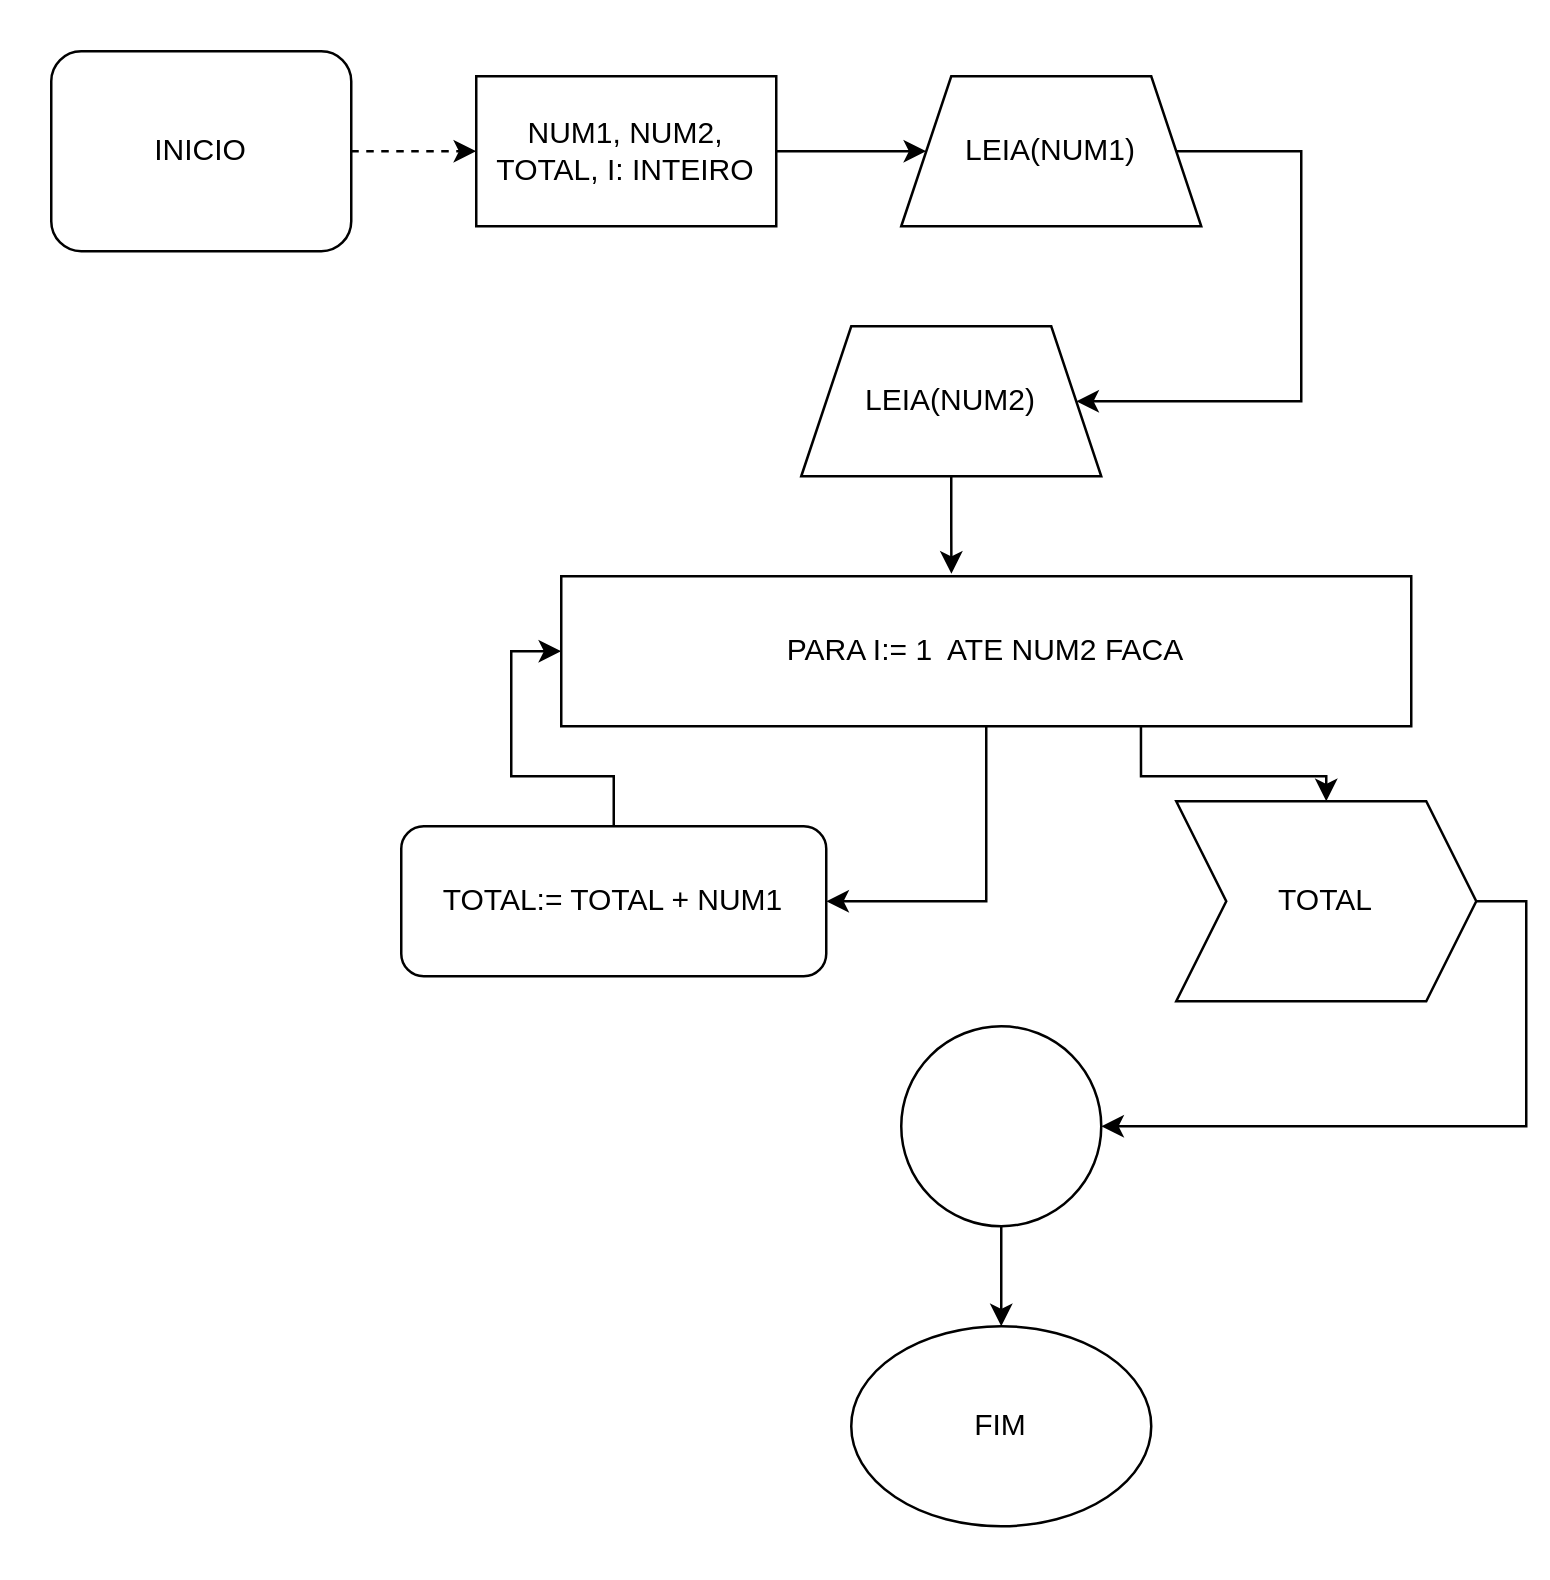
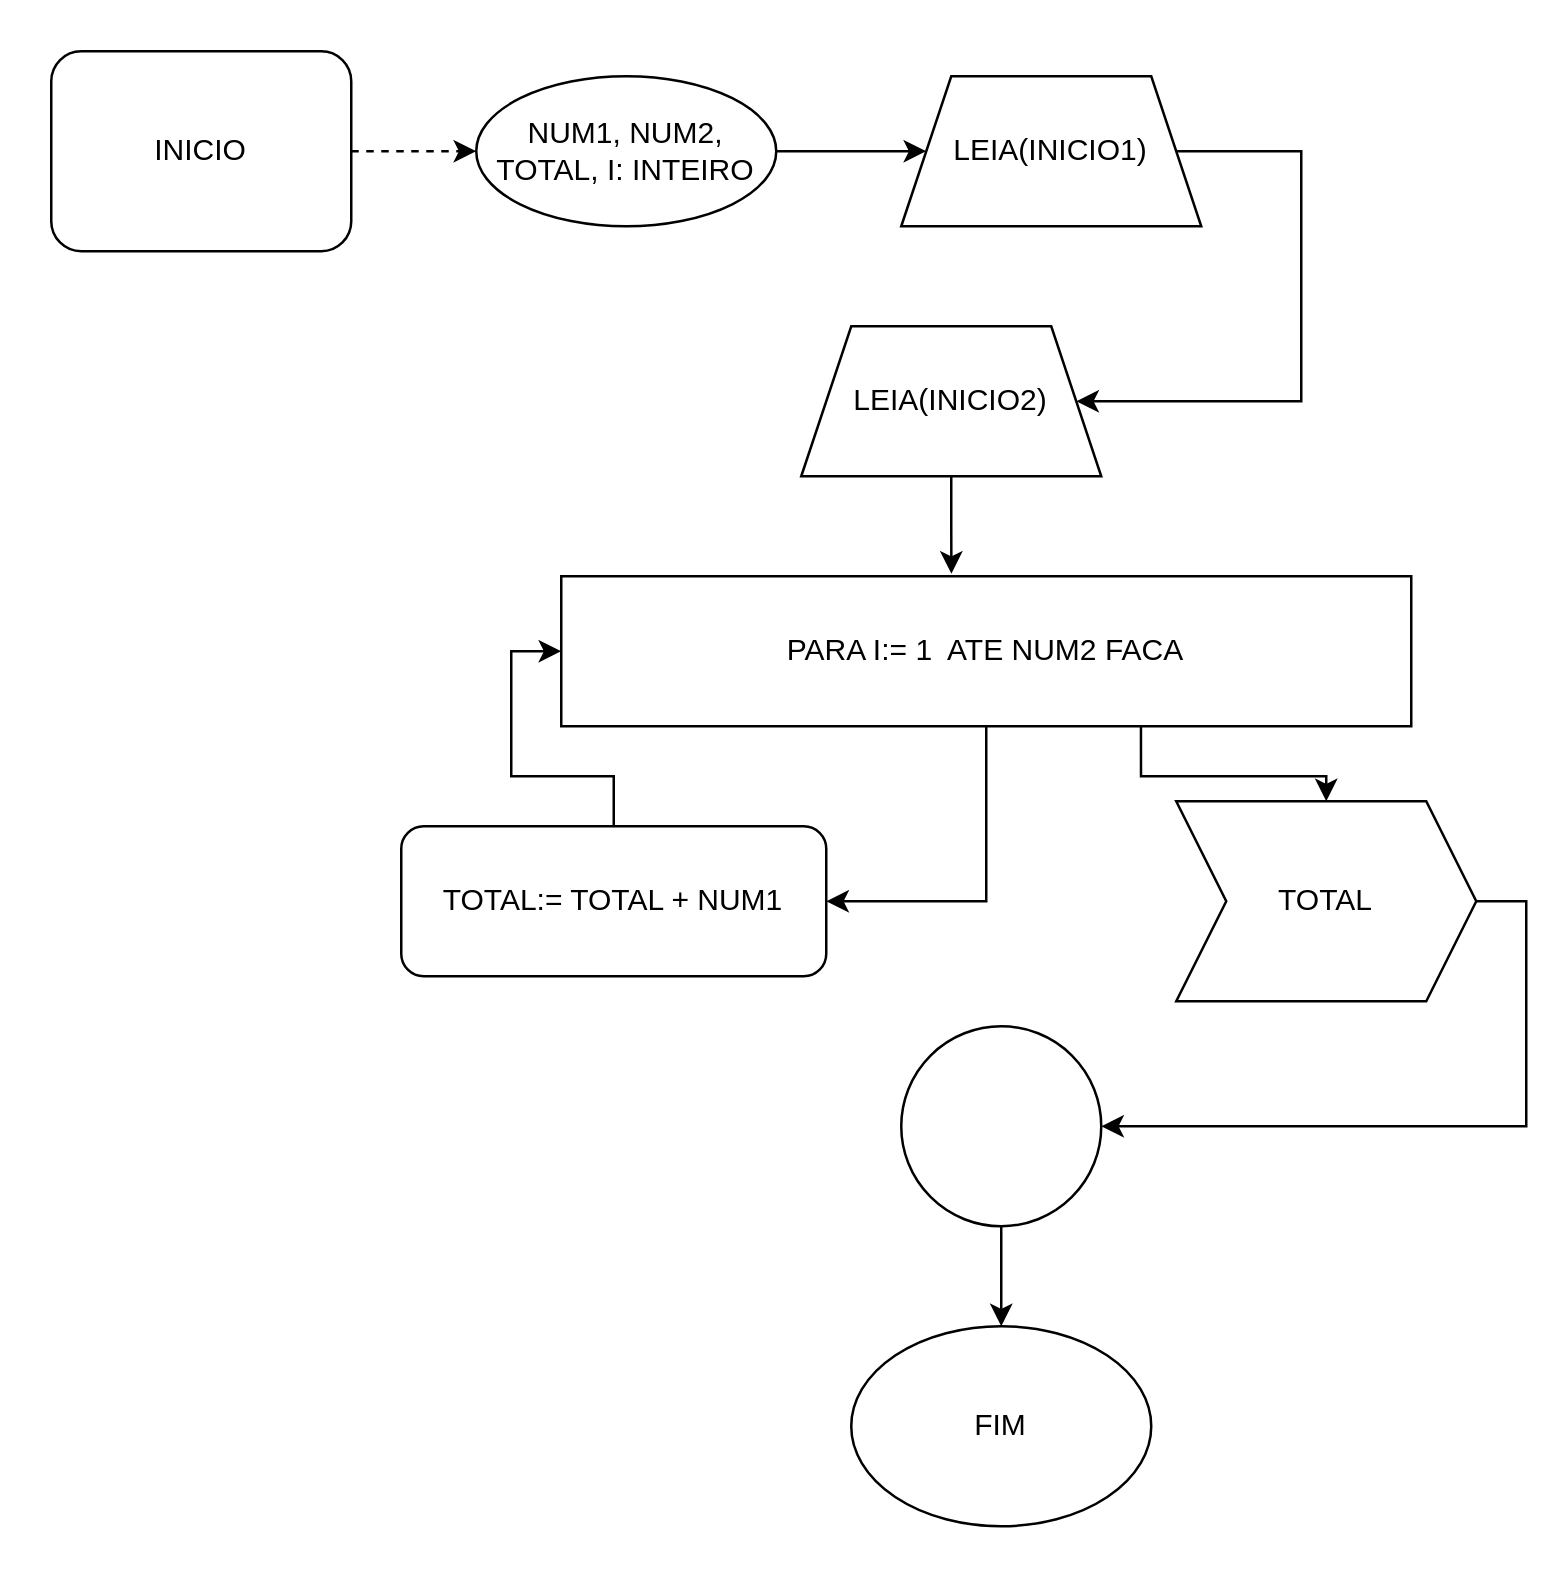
(626, 151) -> (626, 151)
(1051, 151) -> (1051, 151)
(951, 401) -> (951, 401)
